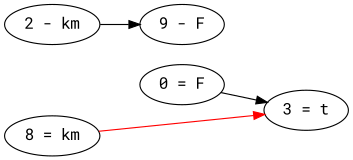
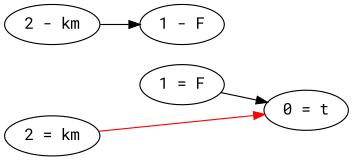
(182, 25) -> (182, 25)
(182, 85) -> (182, 85)
(306, 110) -> (306, 110)
(52, 136) -> (52, 136)
